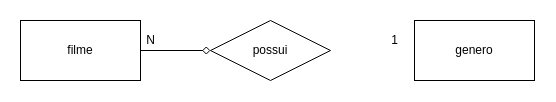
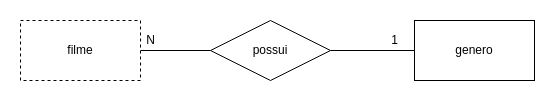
(81, 51) -> (81, 51)
(202, 51) -> (206, 51)
none -> (373, 51)
